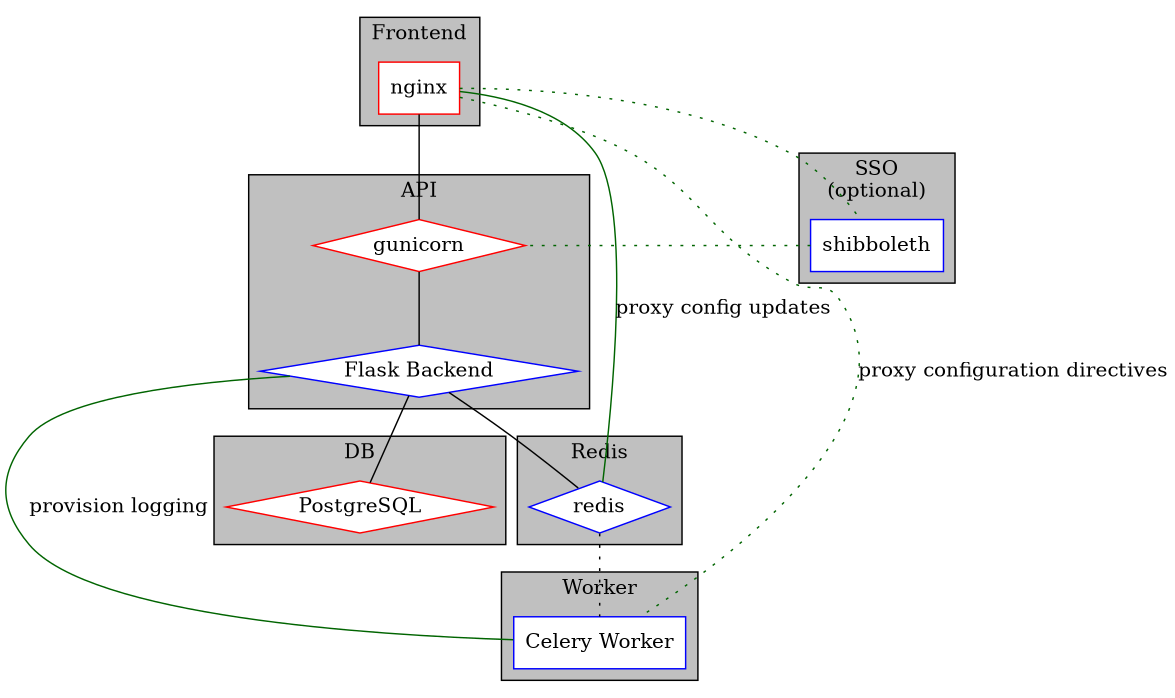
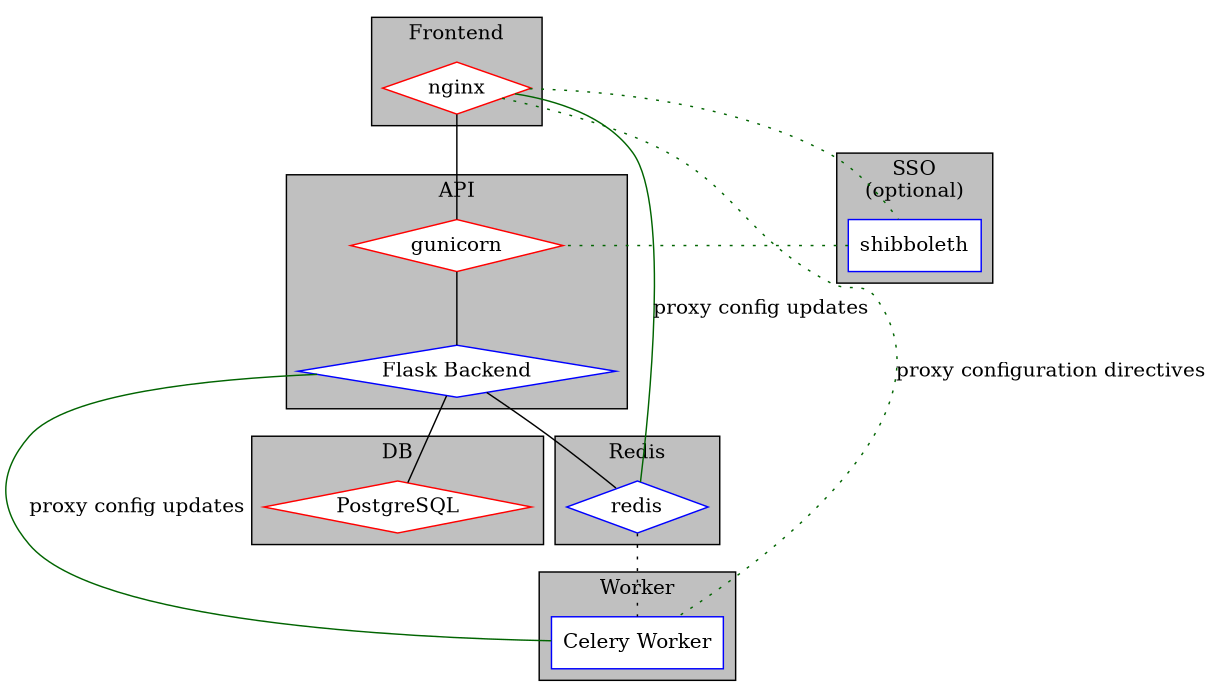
(419, 88) -> (457, 88)
(119, 507) -> (138, 507)
